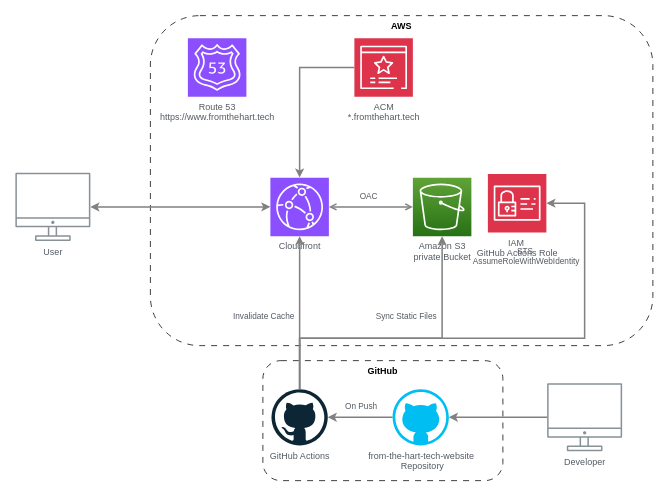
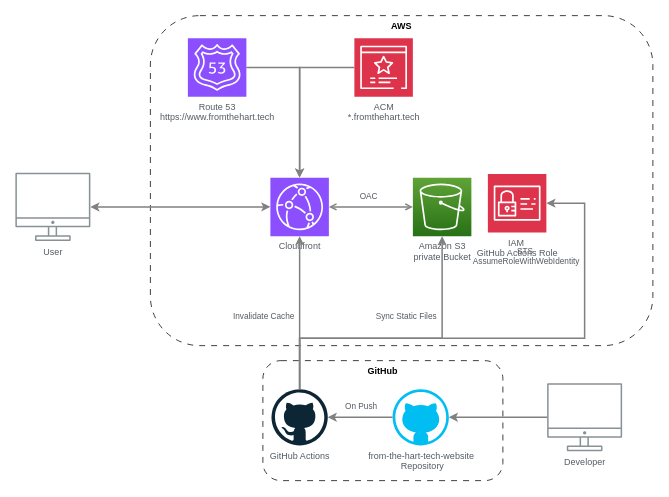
none -> (271, 67)
